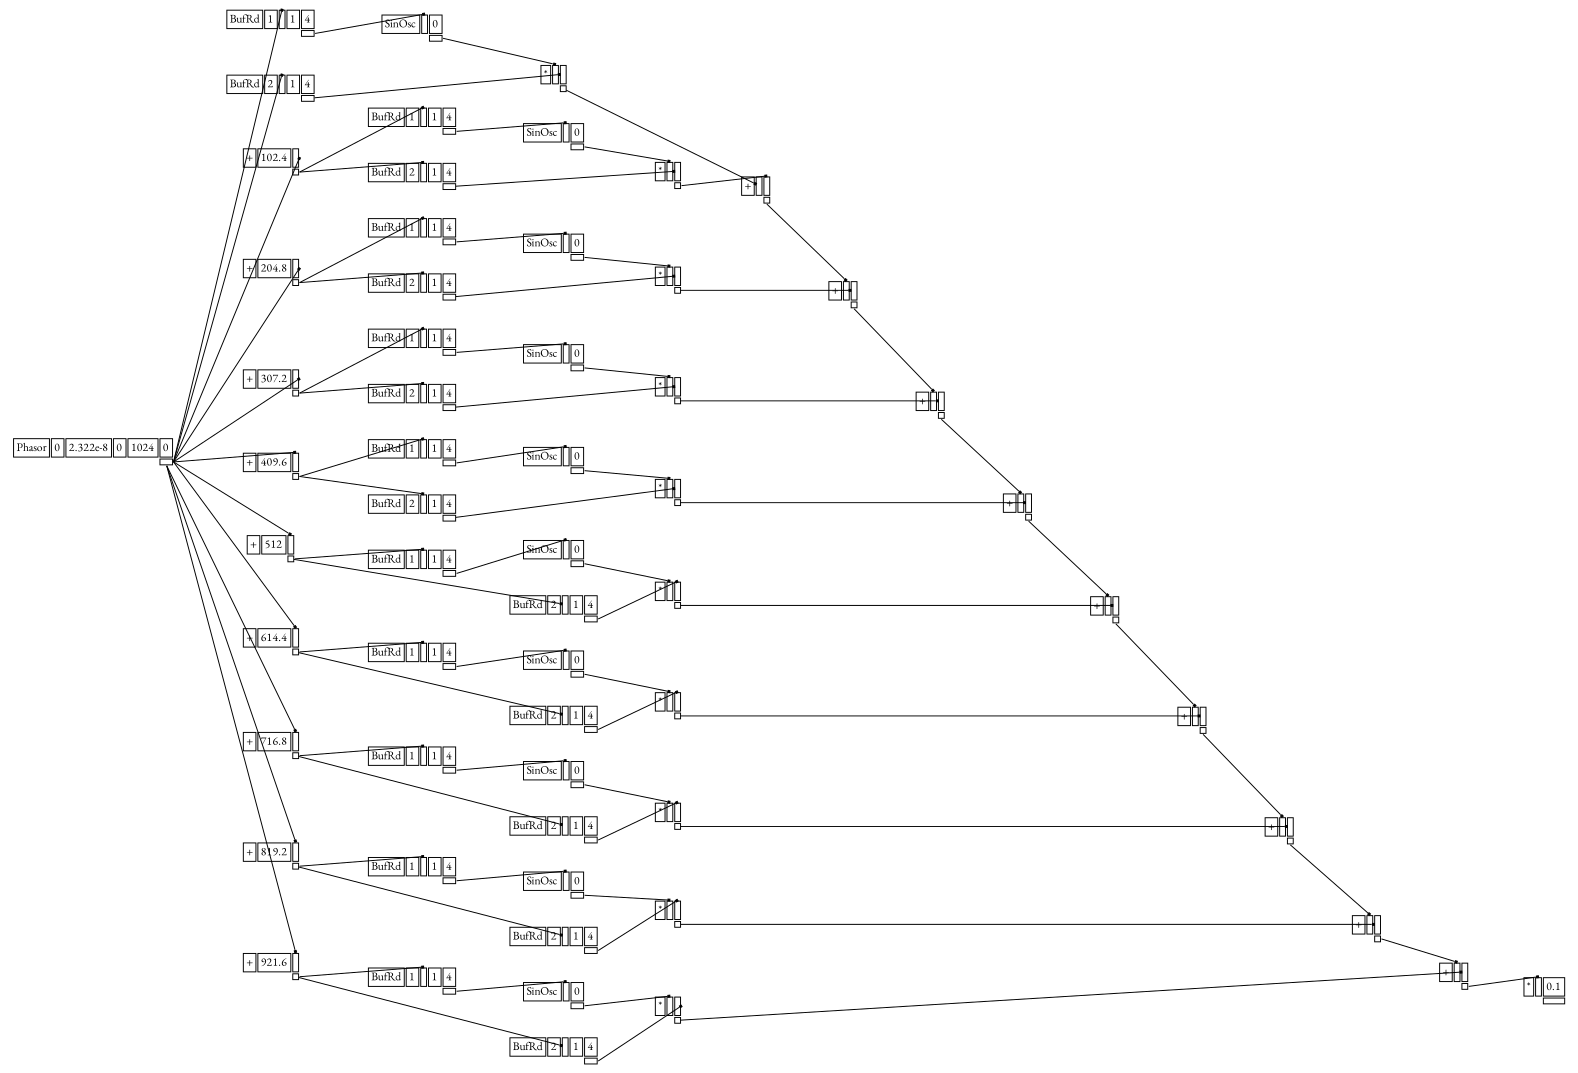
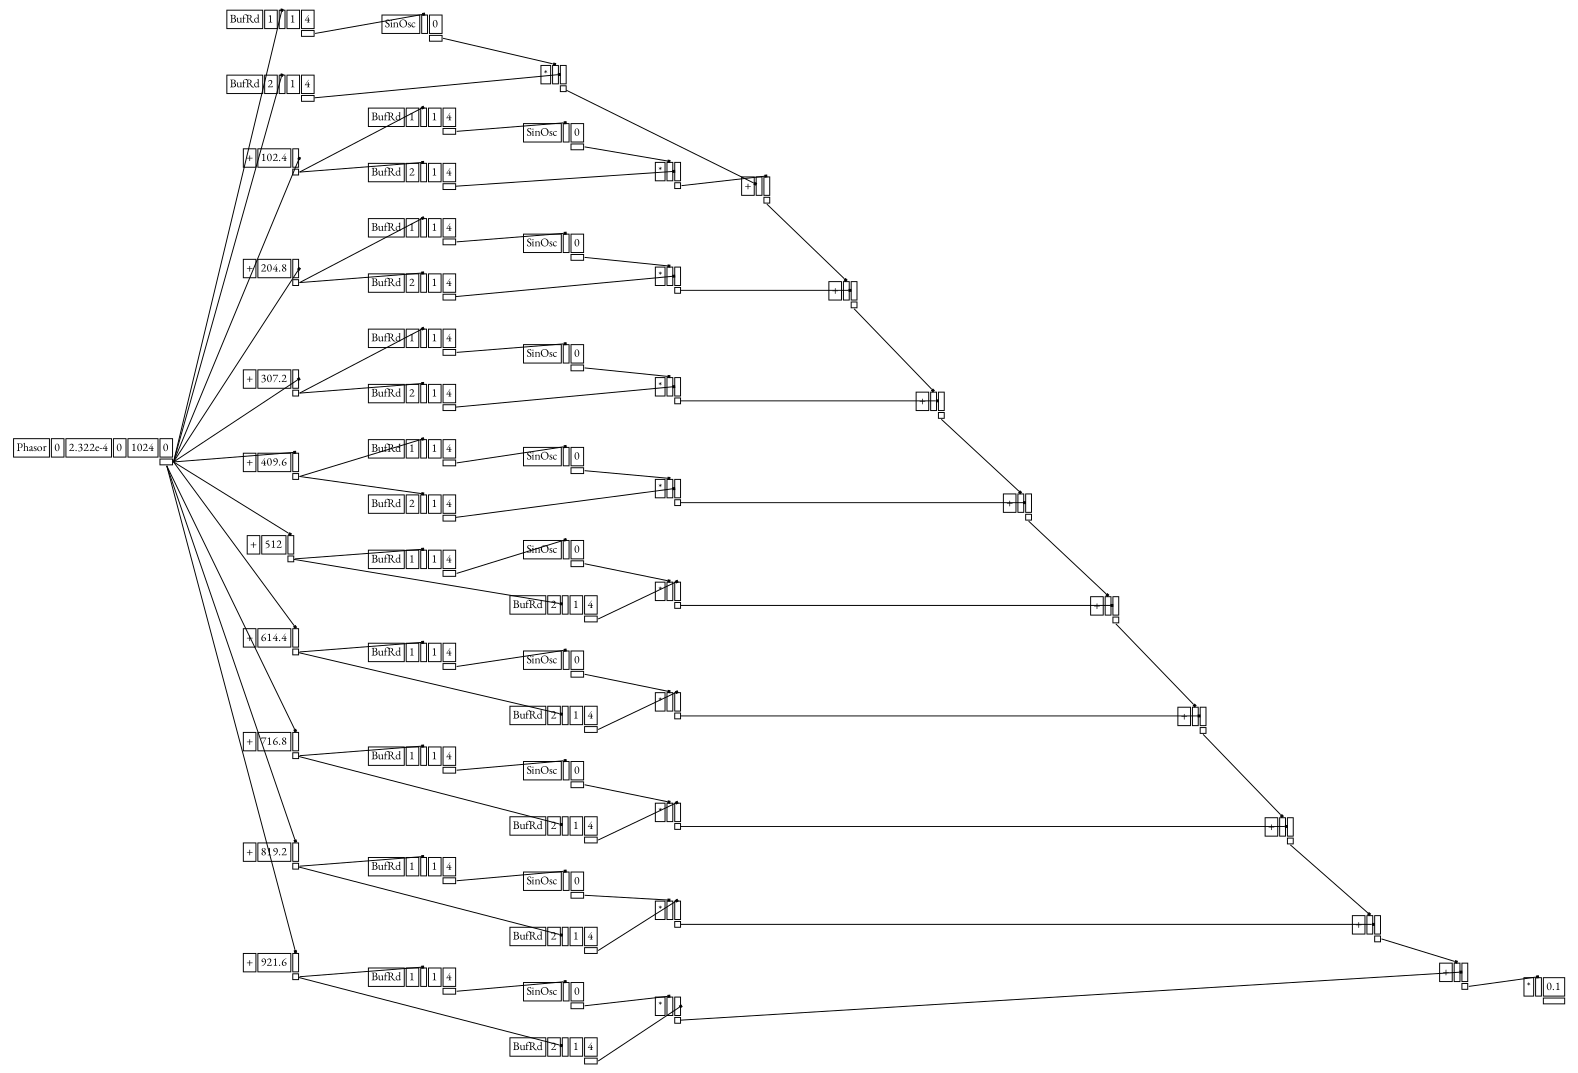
(89, 447) -> (89, 447)
